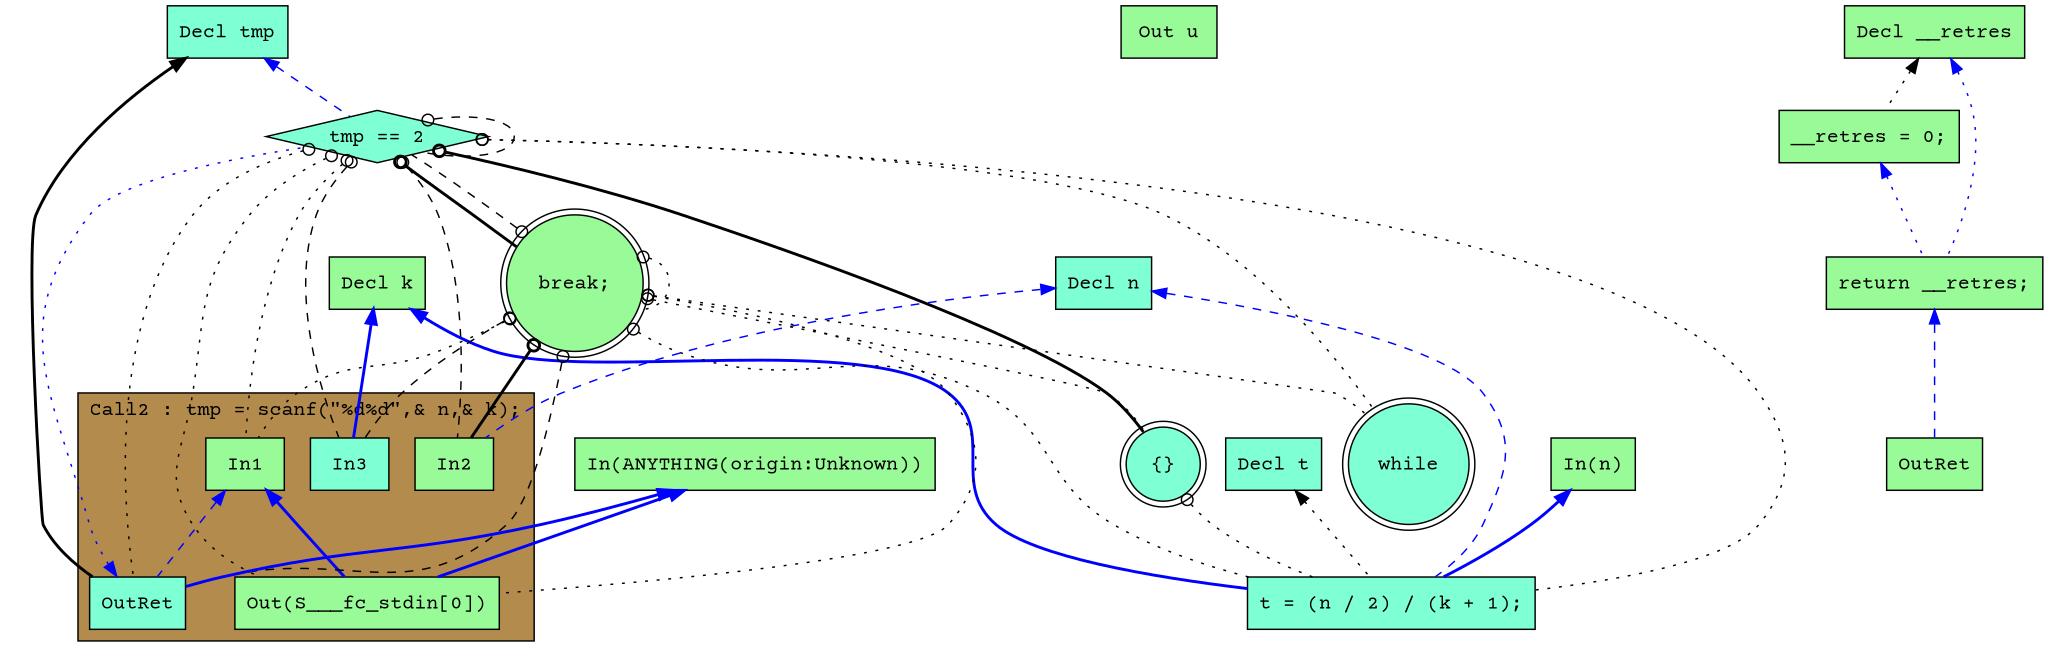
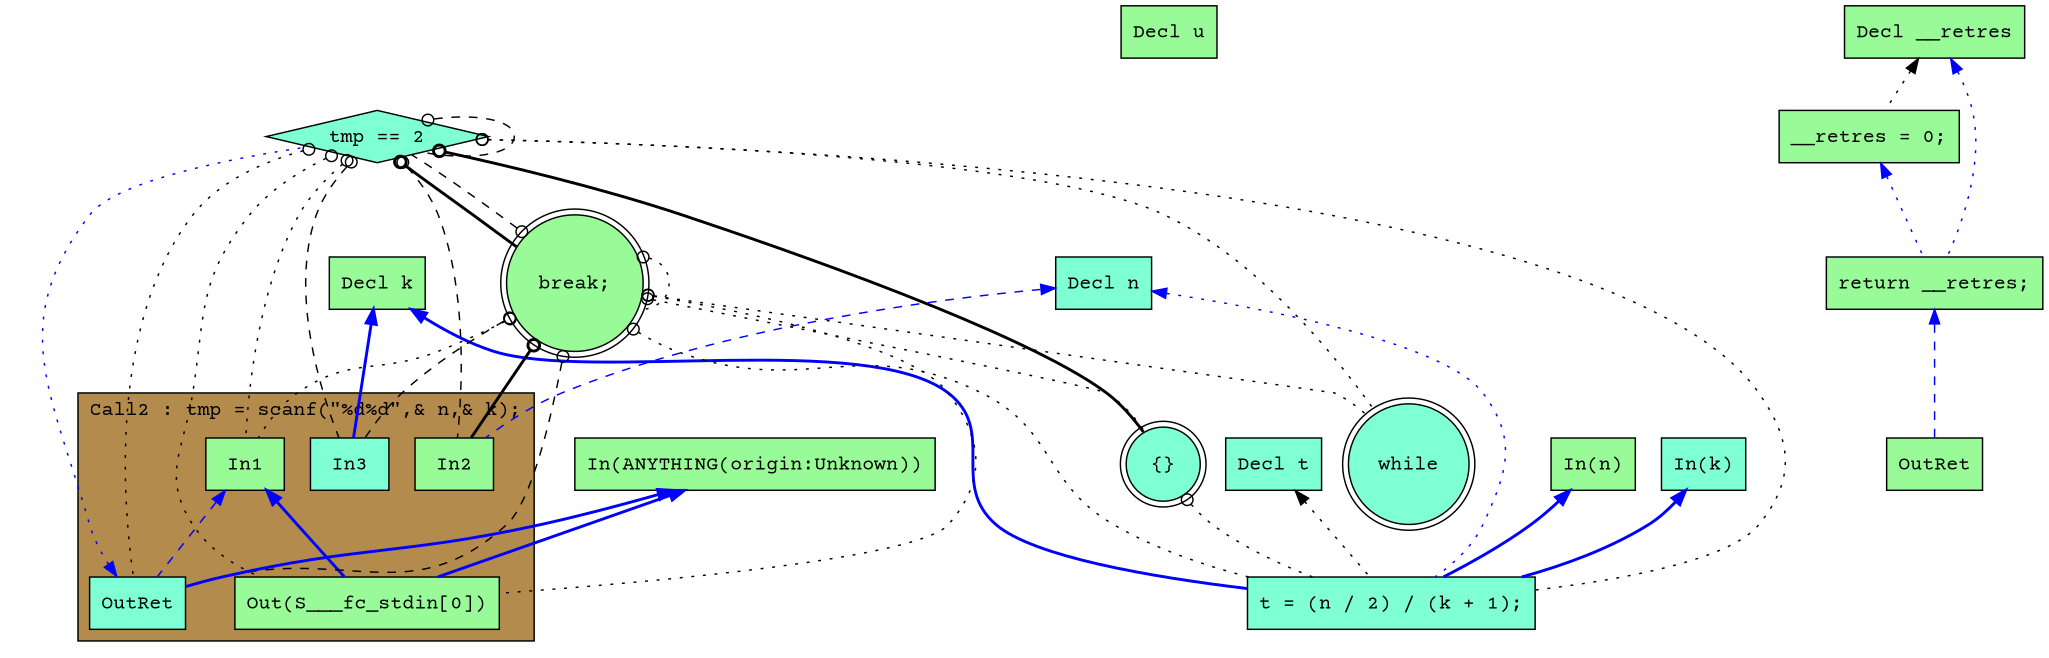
(228, 32) -> none
(1169, 32) -> (1169, 32)
(1432, 359) -> (1432, 359)
none -> (1704, 464)
